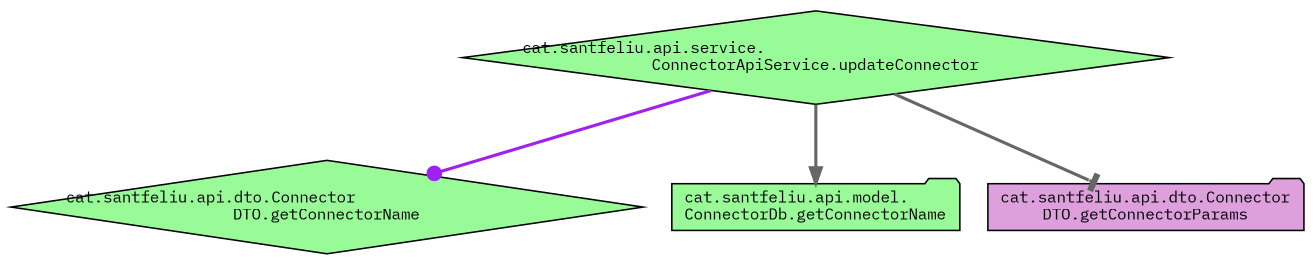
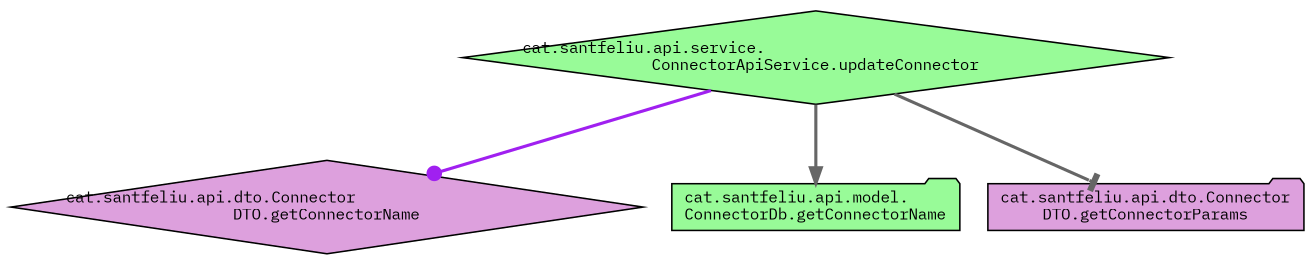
(327, 207) -> (327, 207)
